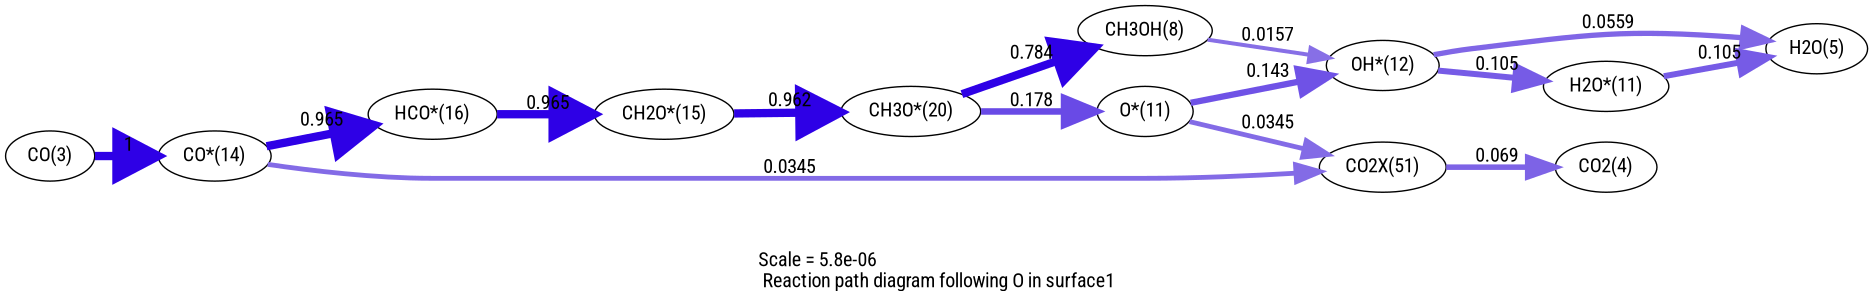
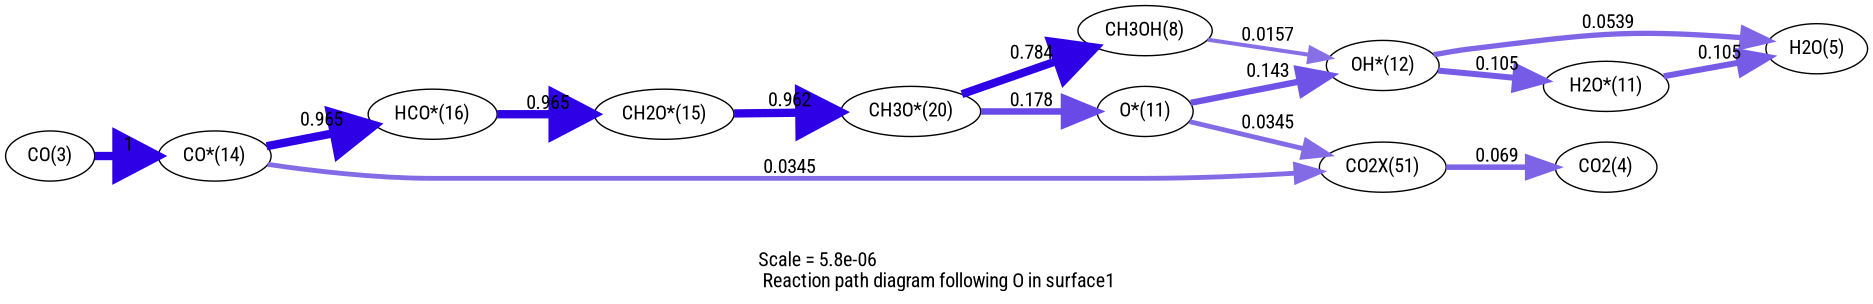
(1606, 23) -> (1606, 23)
